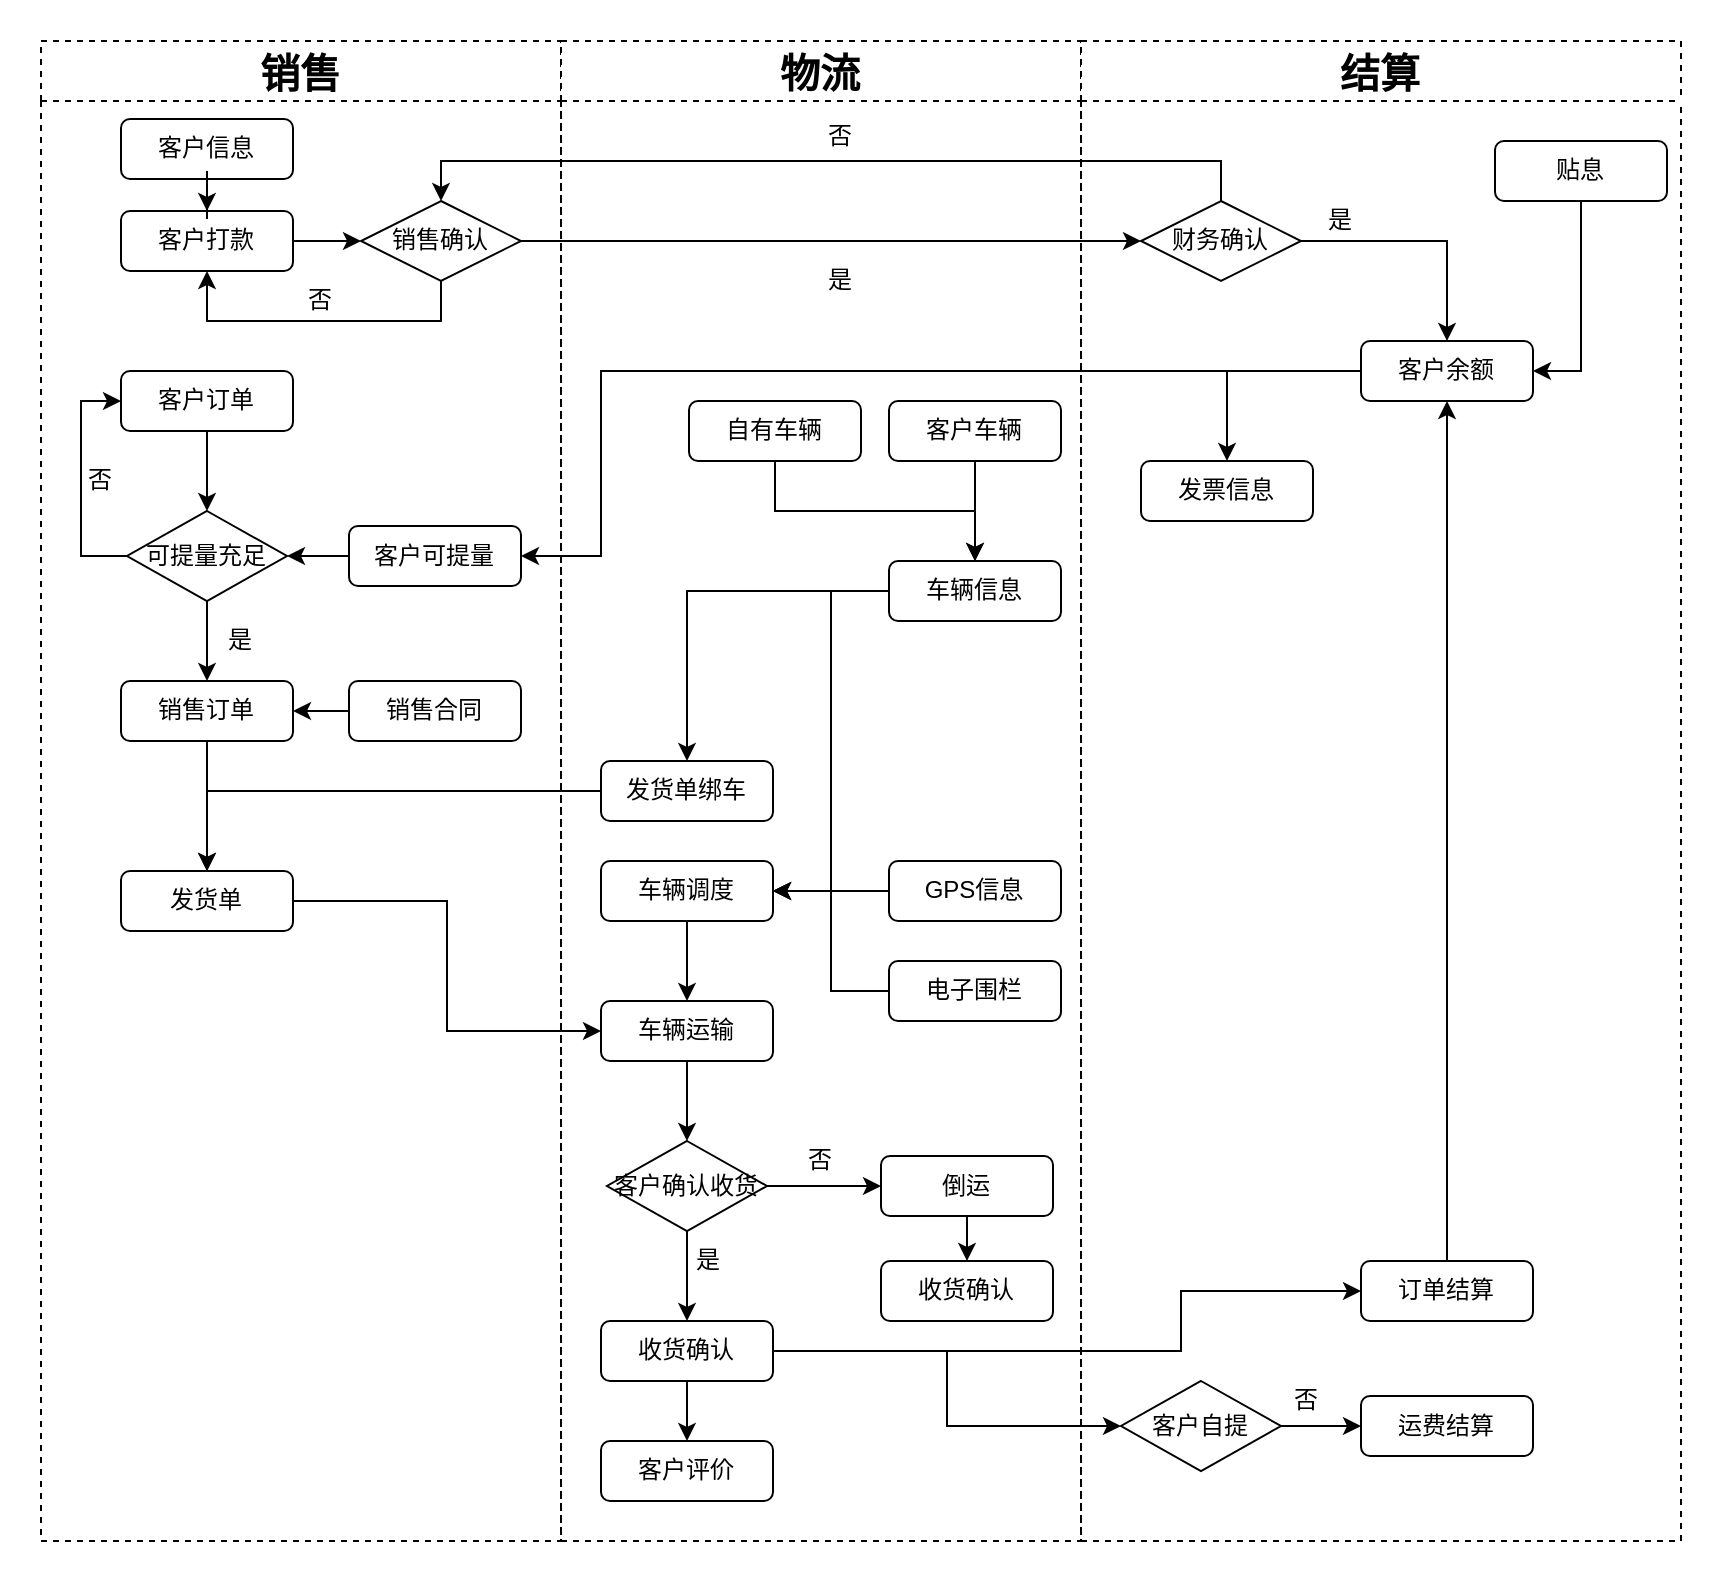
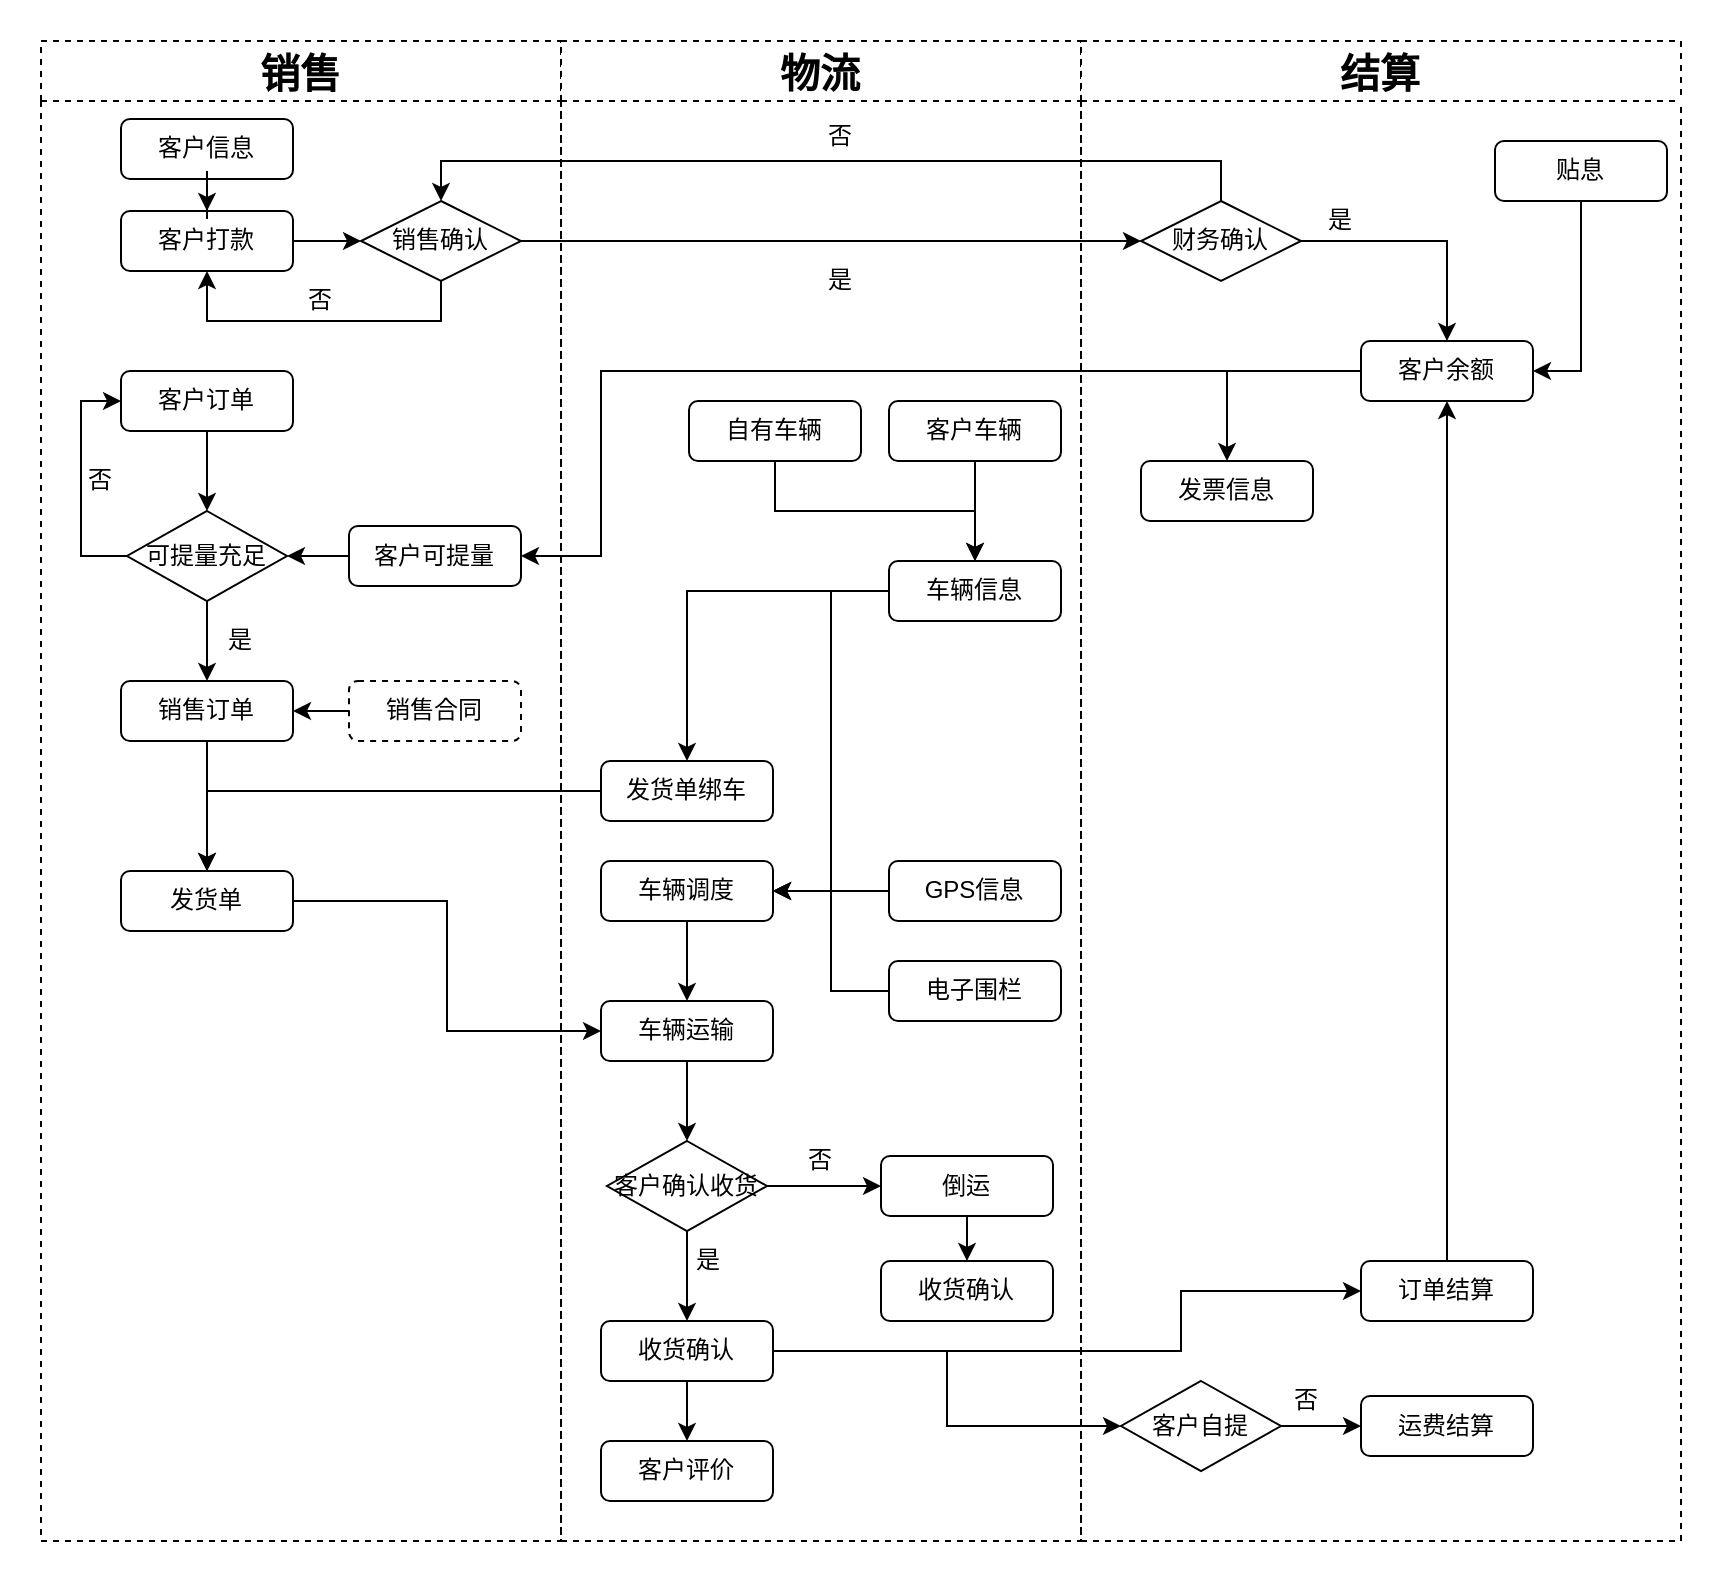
(435, 711) -> (435, 711)
